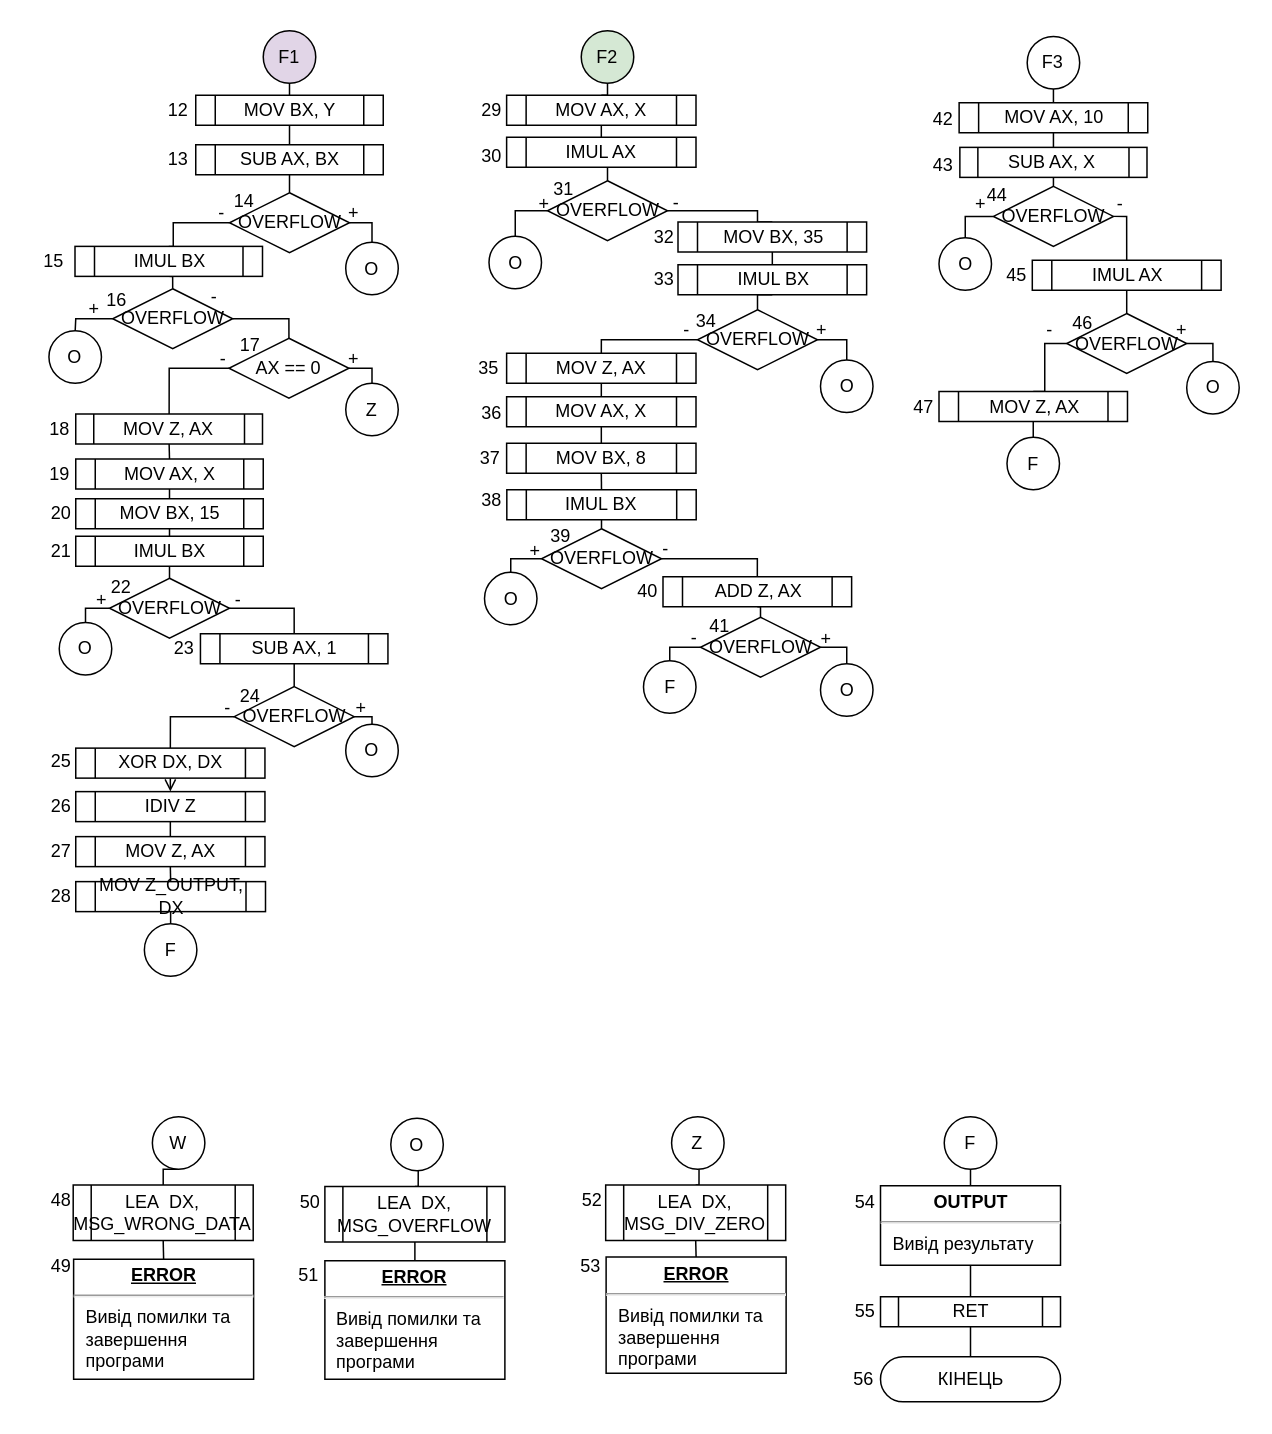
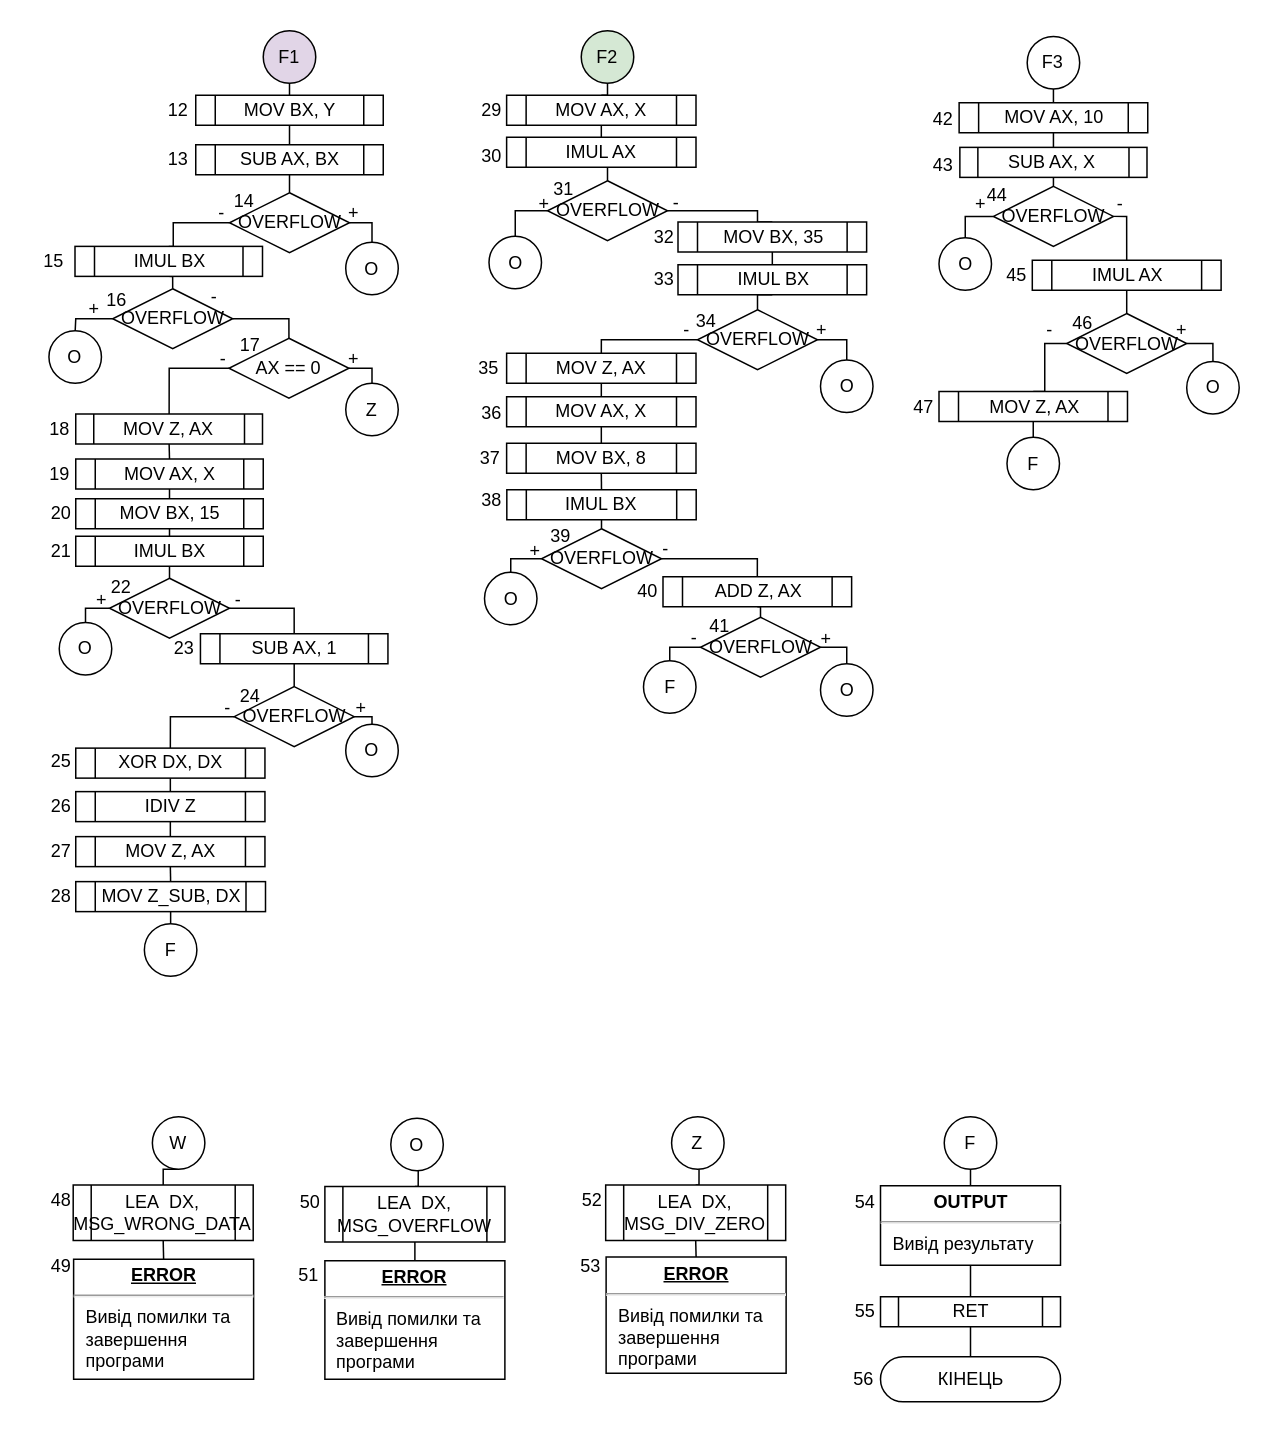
(170, 785) -> (170, 785)
(172, 896) -> (172, 896)
